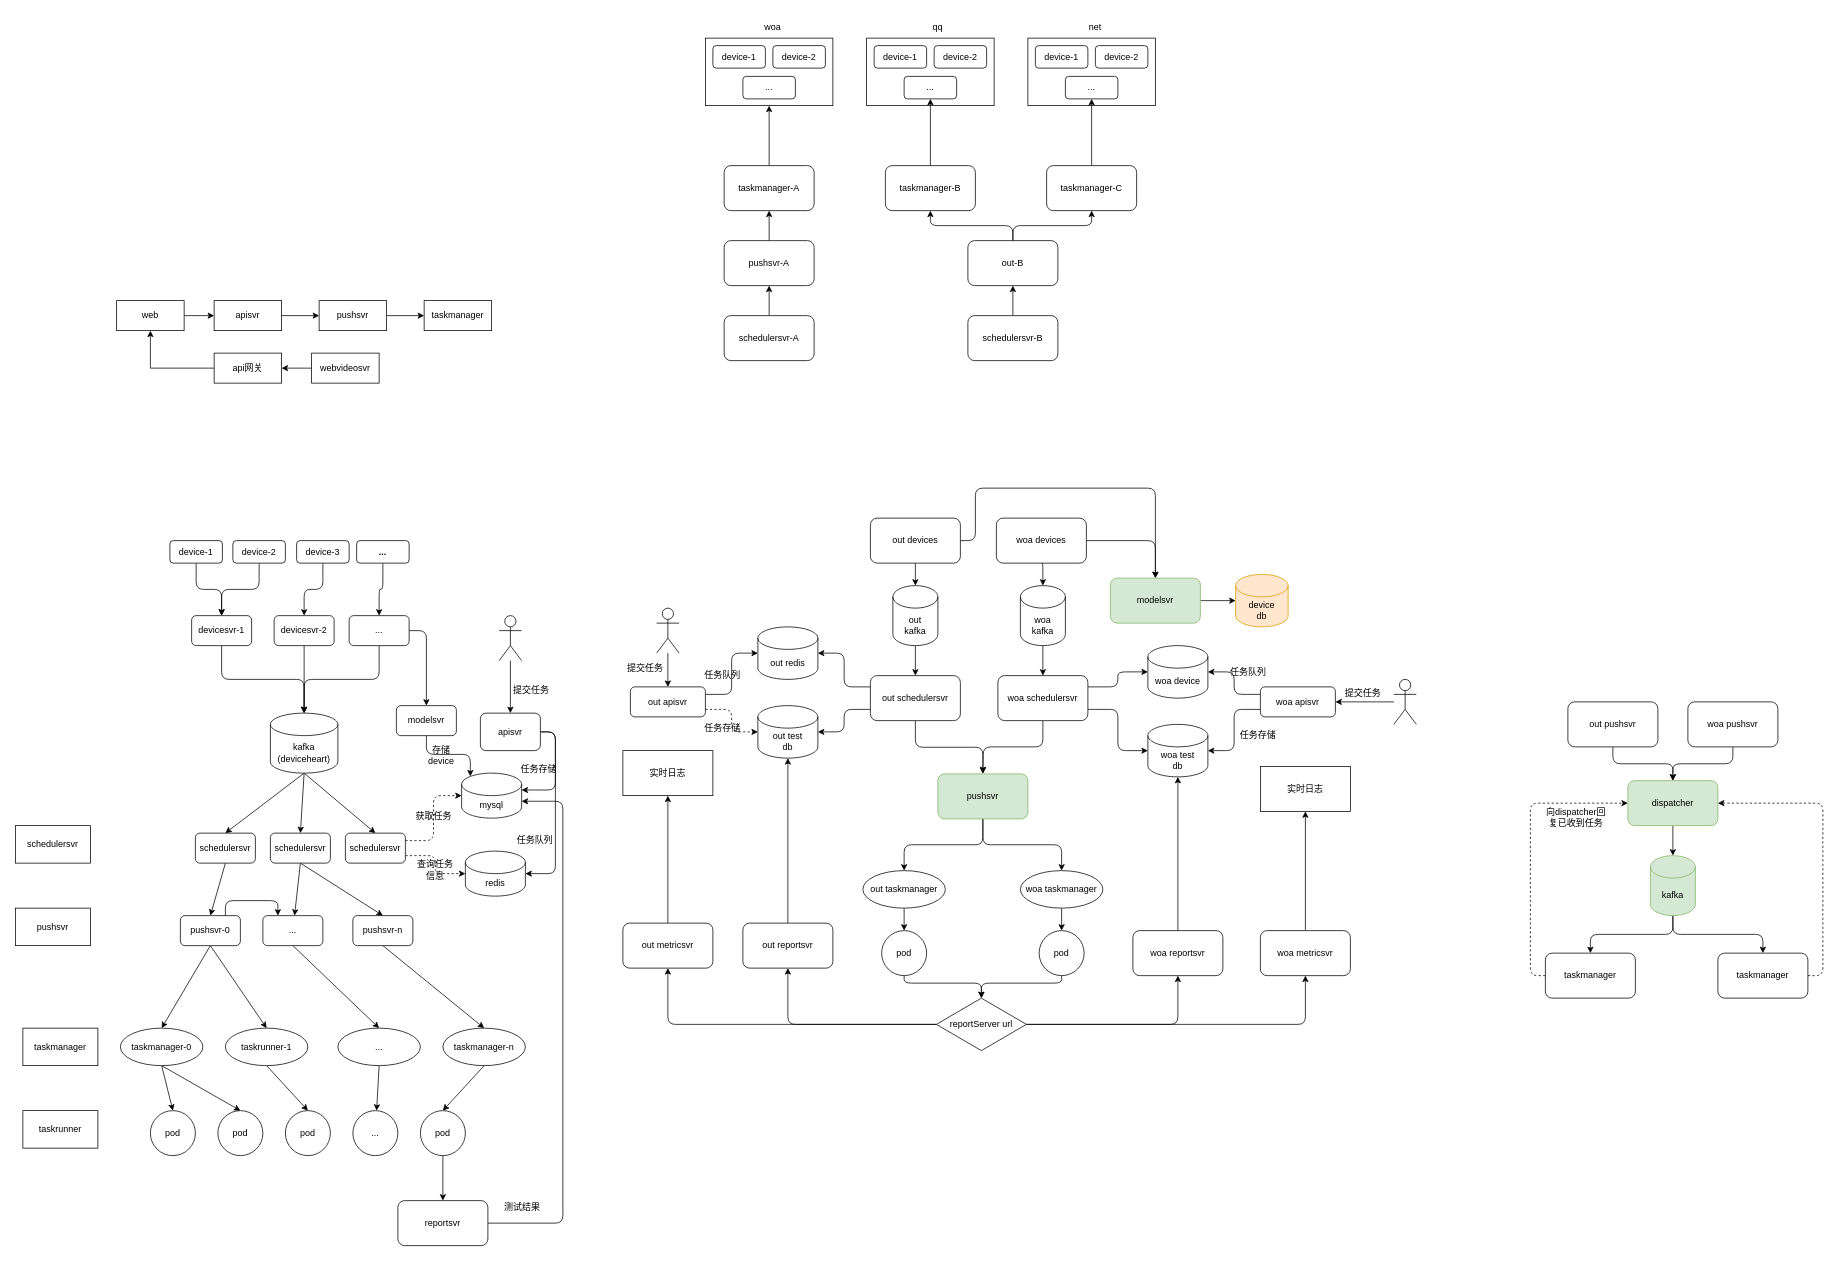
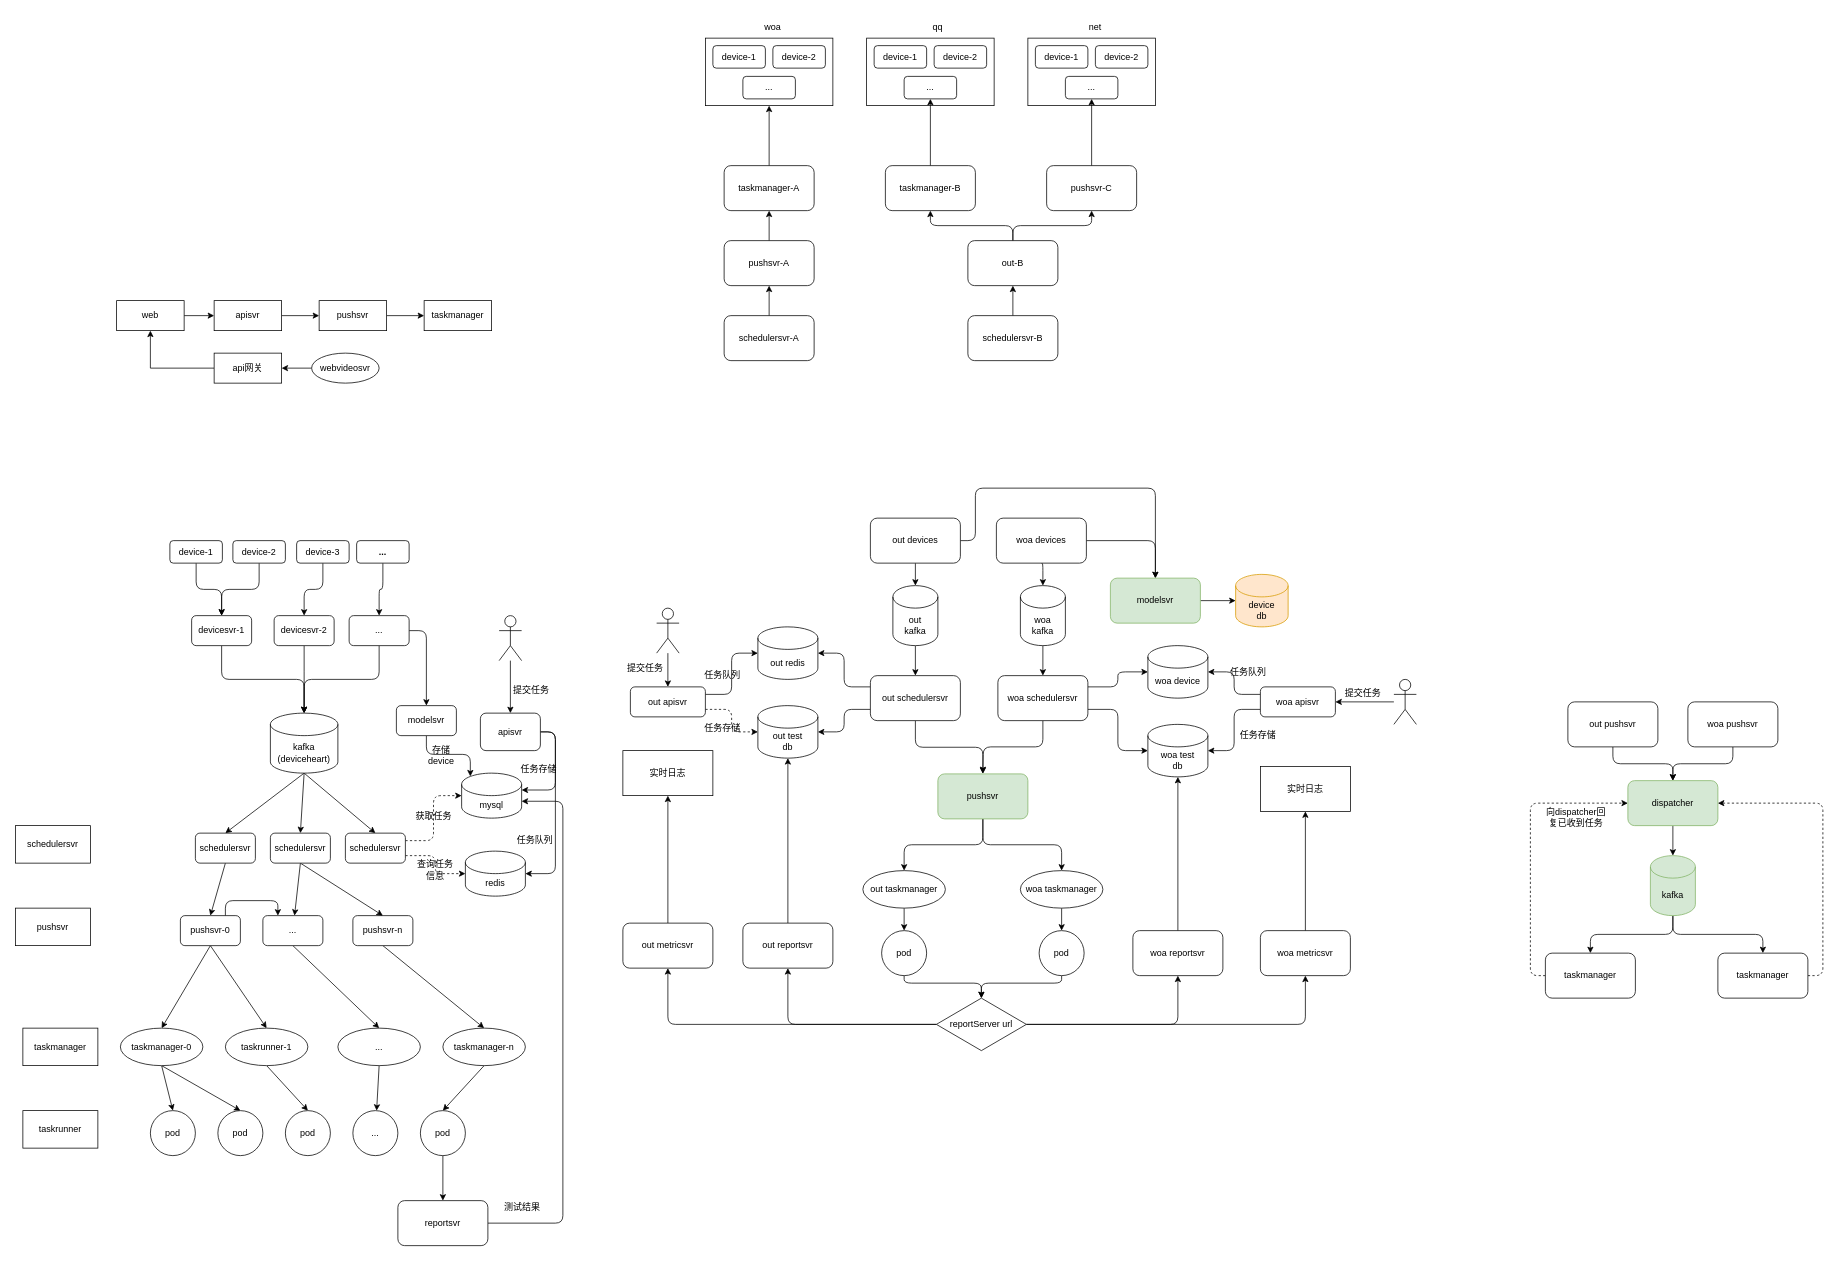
(1092, 188) -> (1092, 188)
(345, 368) -> (345, 368)
